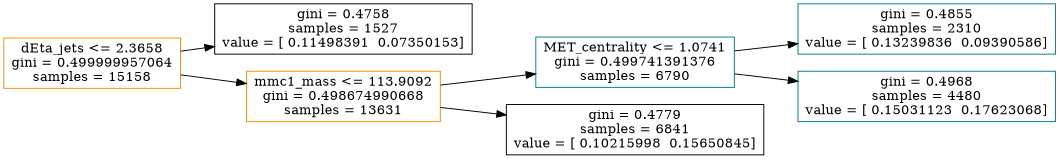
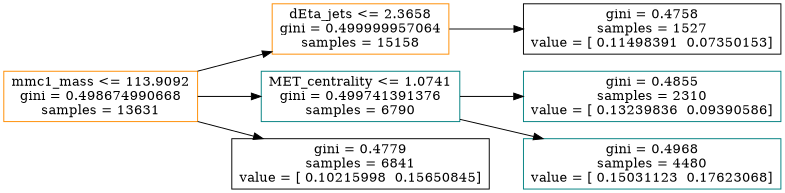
(209, 79) -> (230, 63)
